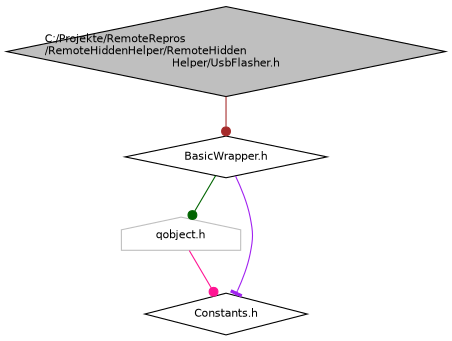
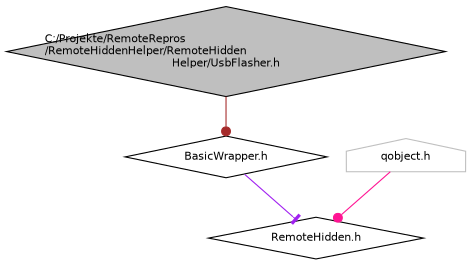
(205, 193) -> none
(226, 314) -> (316, 238)
